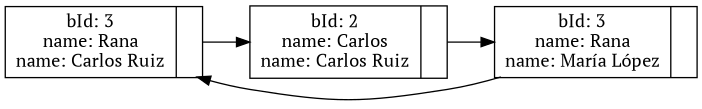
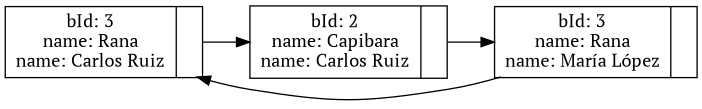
(335, 41) -> (335, 41)
